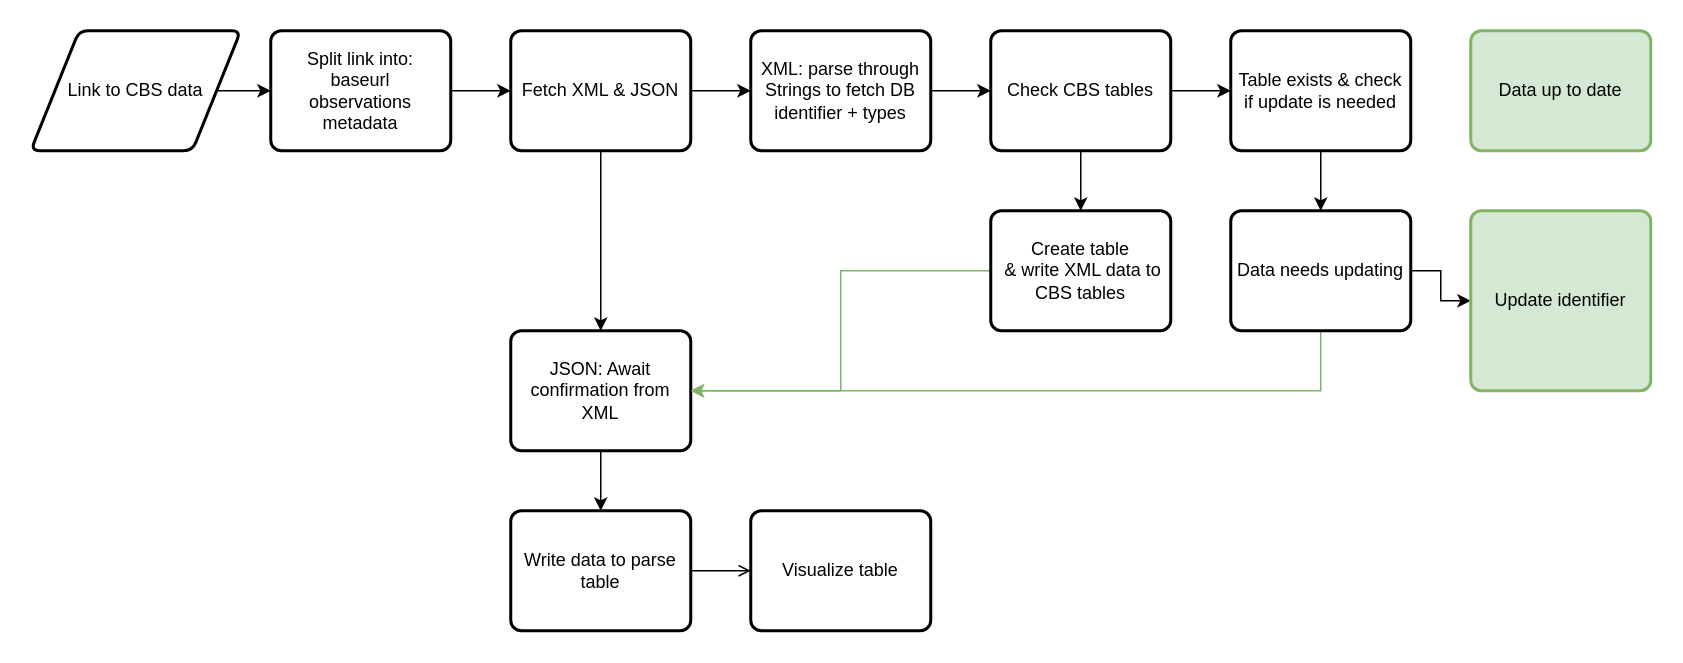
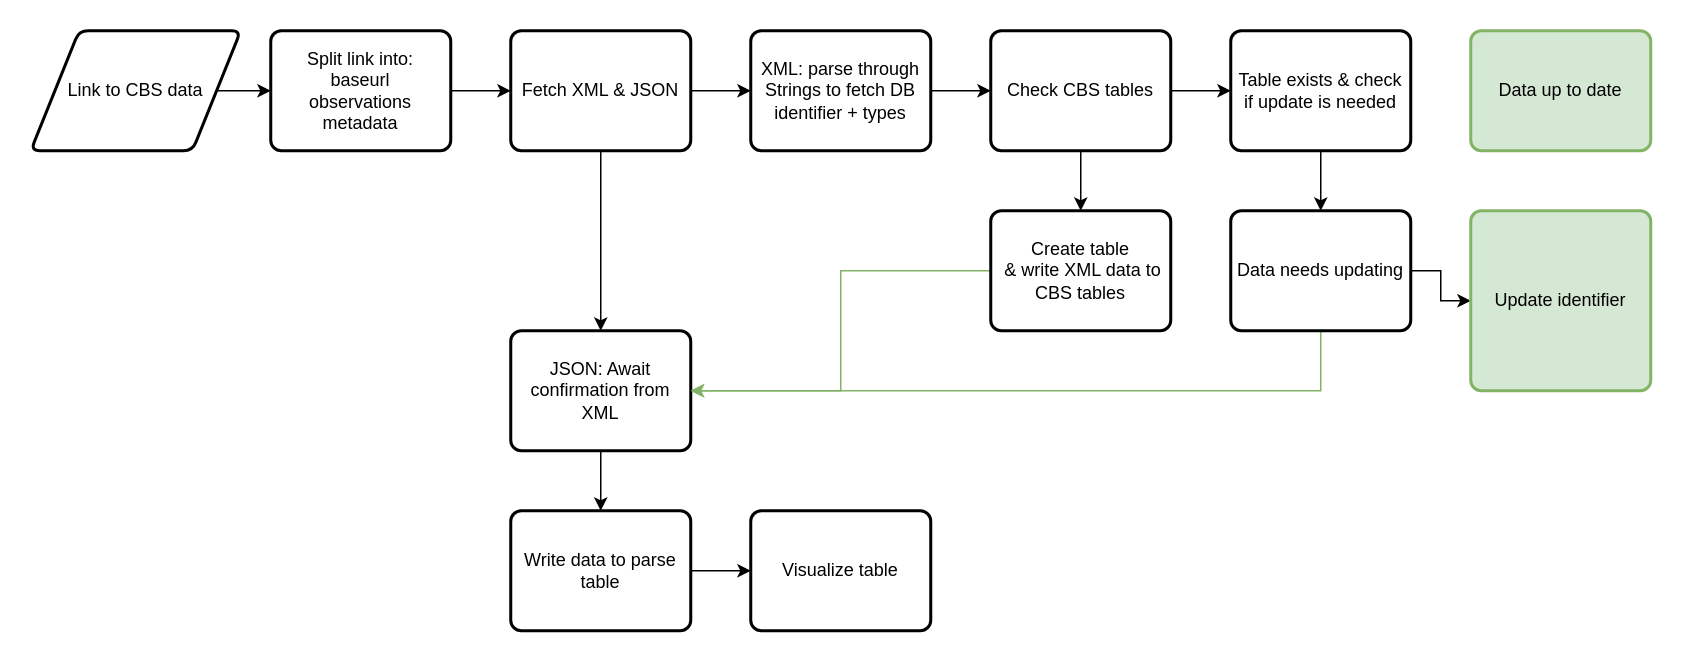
(741, 571) -> (739, 571)
